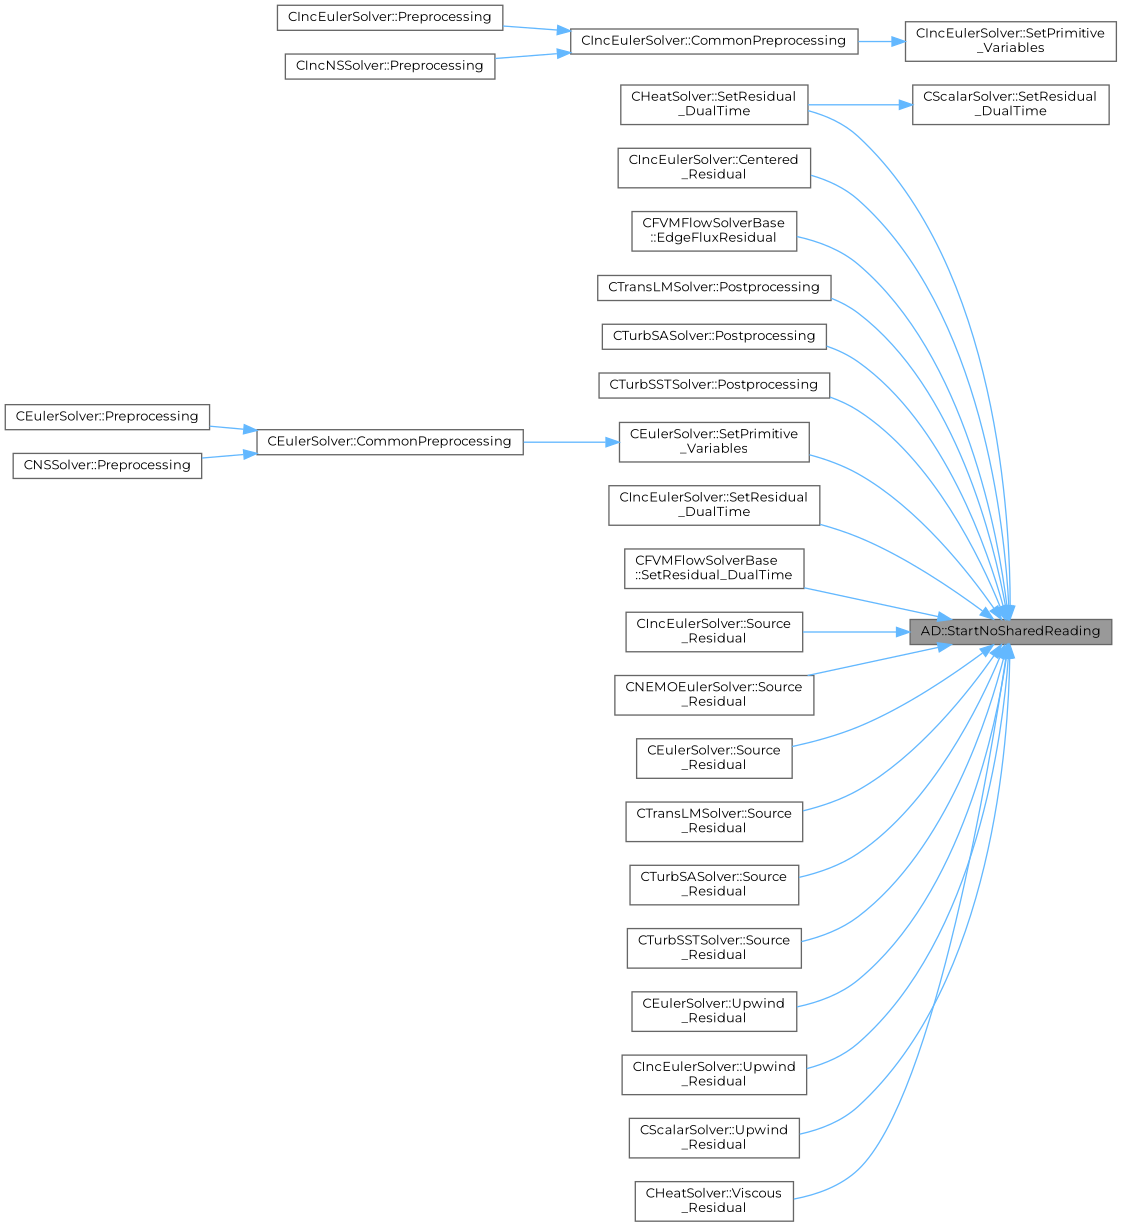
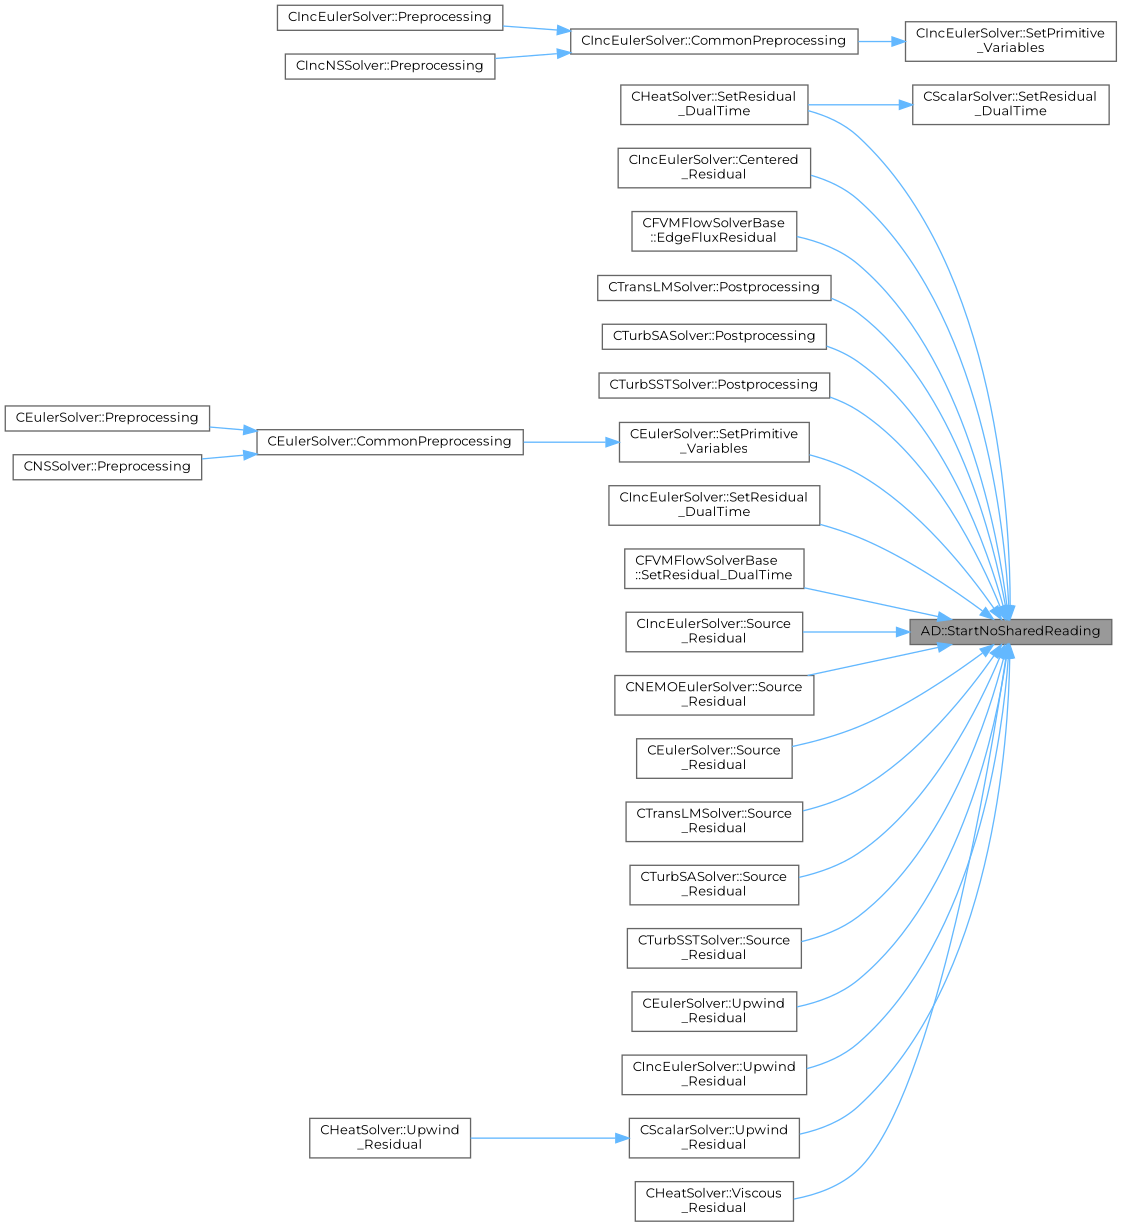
none -> (390, 1138)
